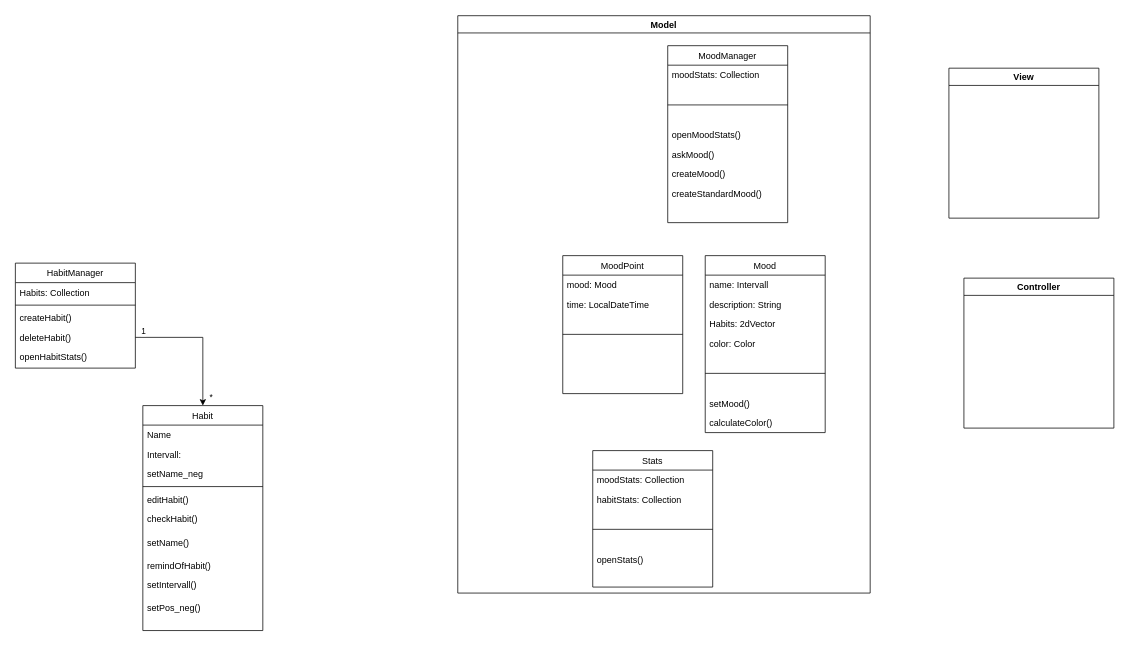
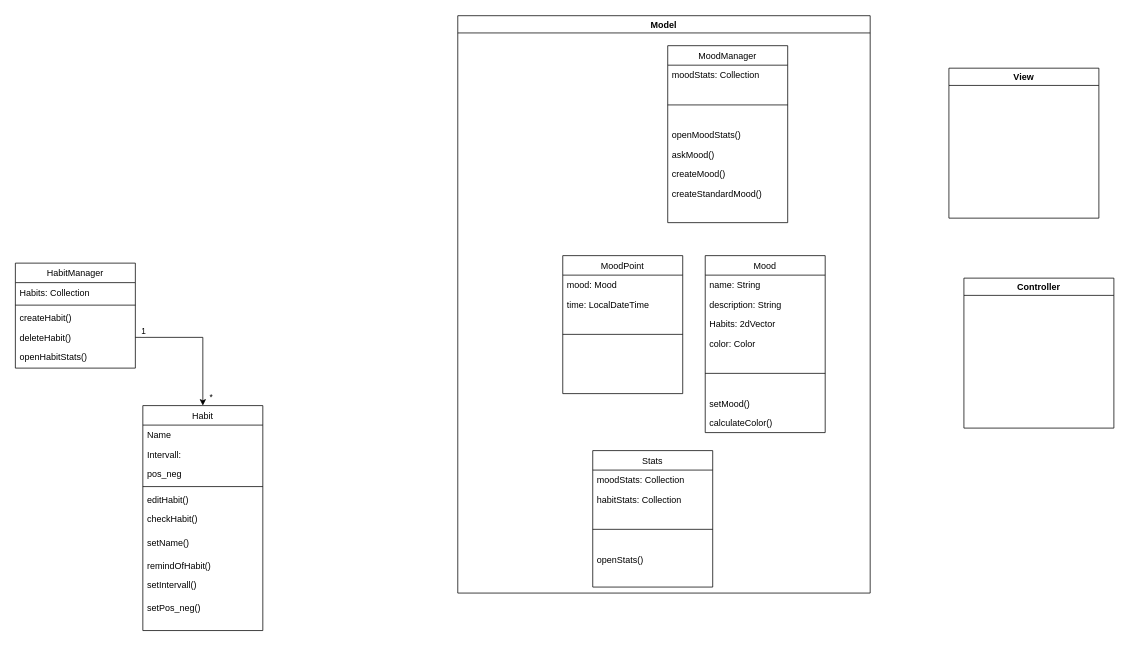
(743, 285) -> (736, 285)
(175, 474) -> (165, 474)
